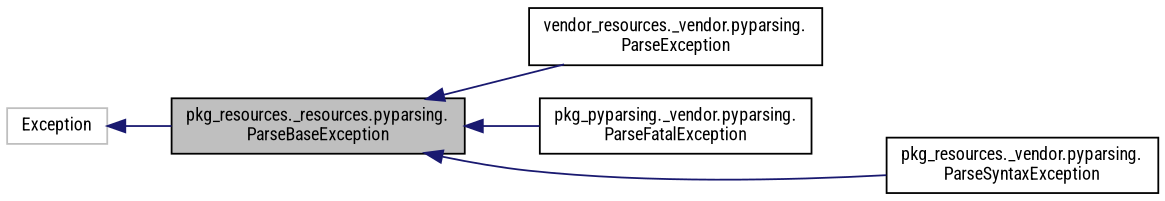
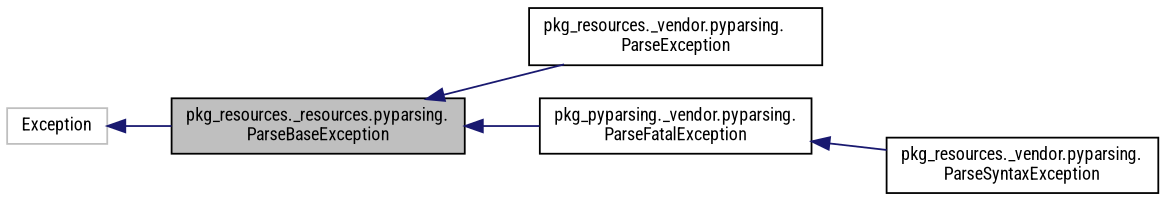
(676, 37) -> (676, 37)
(664, 179) -> (858, 147)
